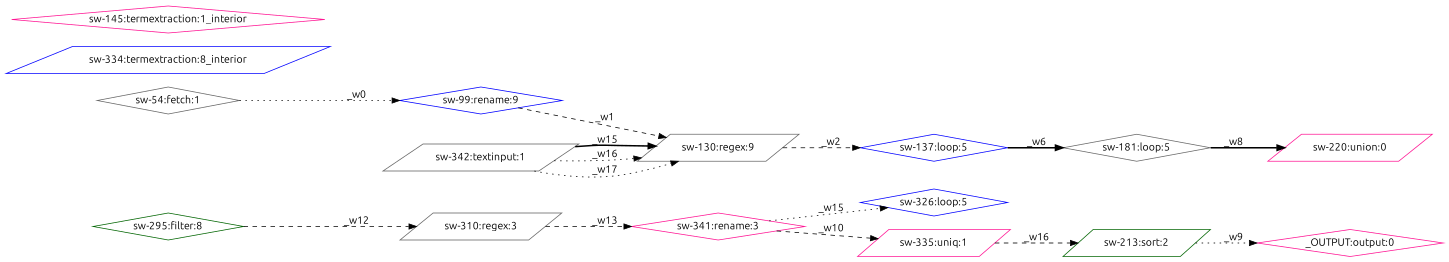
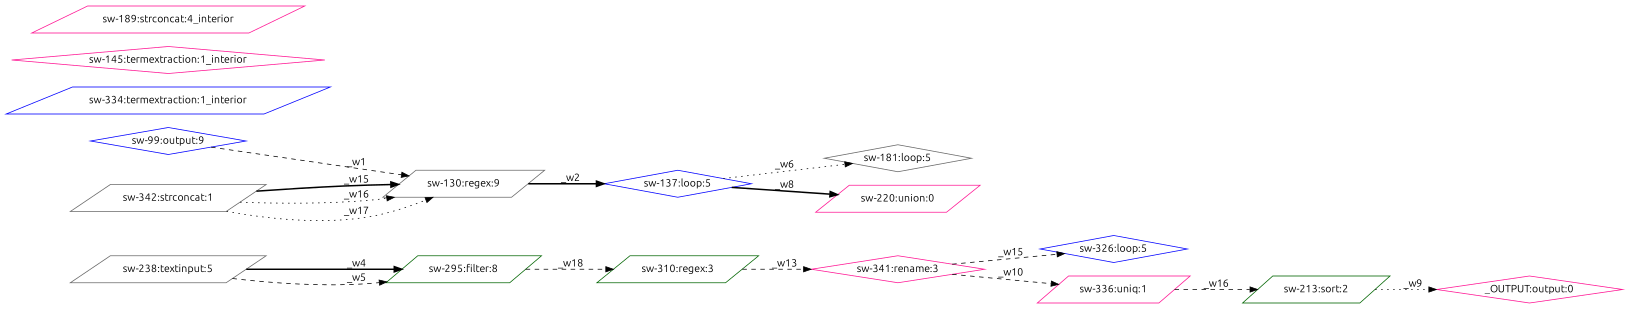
none -> (168, 20)
(168, 60) -> (168, 100)
(168, 100) -> none
(481, 100) -> (168, 141)
(818, 148) -> (562, 184)
(1032, 148) -> (784, 171)
(1244, 148) -> (781, 191)
(481, 158) -> (168, 198)
(825, 215) -> (1005, 259)
(357, 221) -> (571, 264)
(168, 226) -> (464, 269)
(481, 226) -> (678, 269)
(934, 243) -> (1114, 290)
none -> (168, 269)
